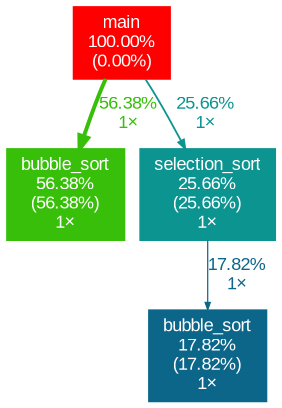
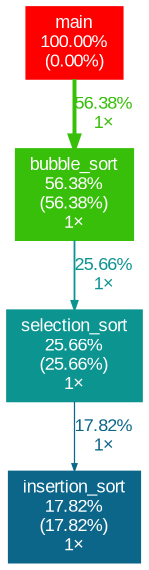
(164, 110) -> (74, 270)
(208, 356) -> (74, 517)
